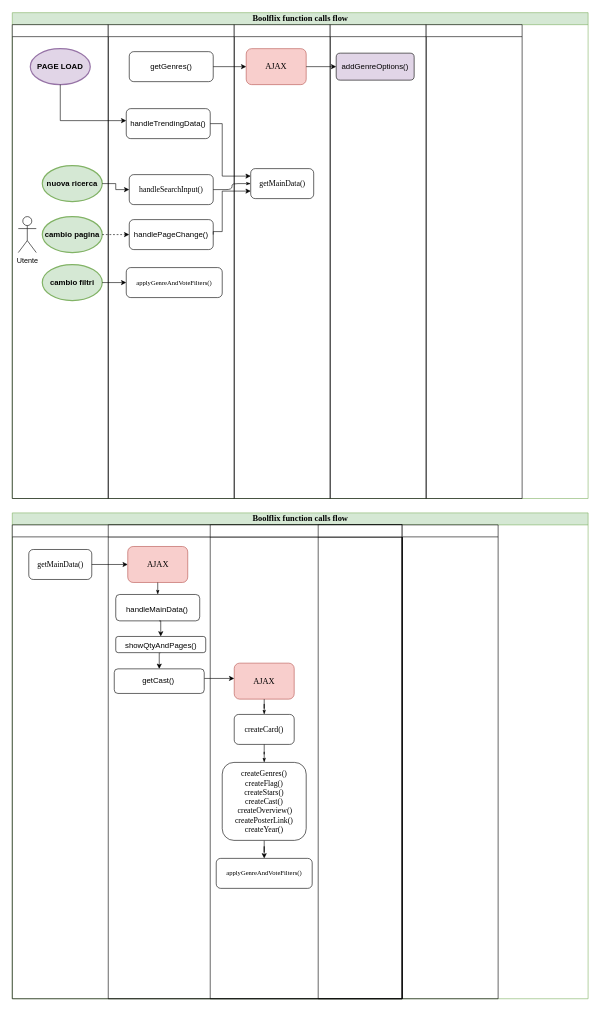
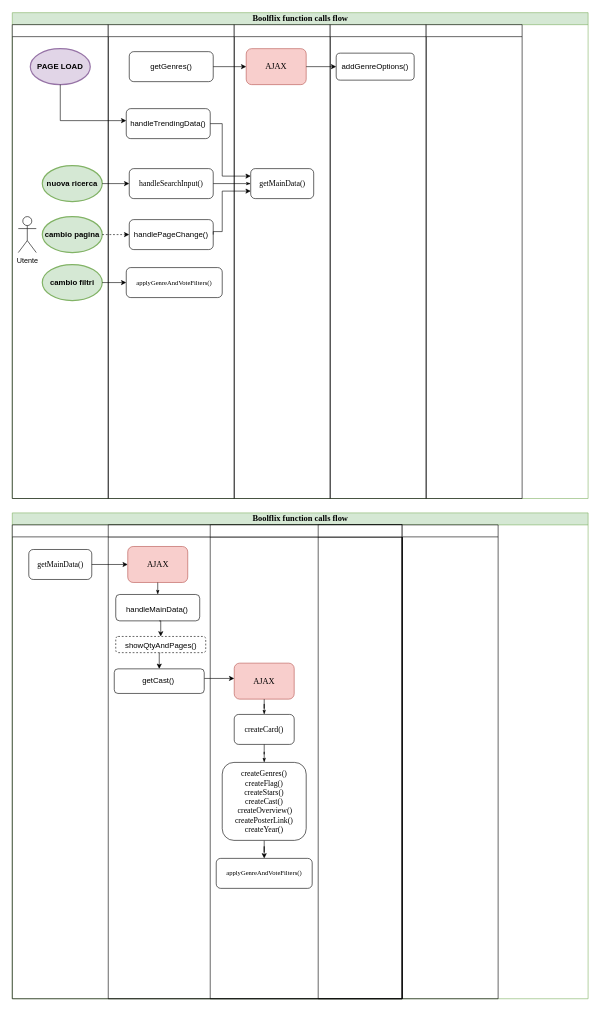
(375, 66) -> (375, 66)
(171, 189) -> (171, 183)
(161, 644) -> (161, 644)
